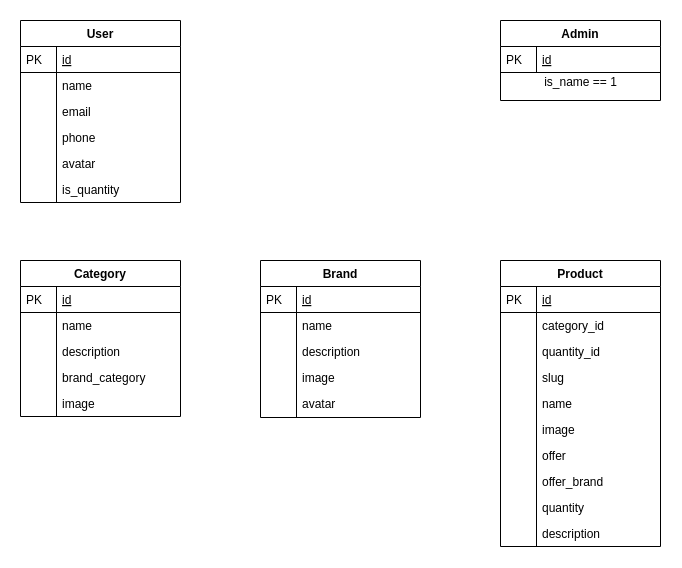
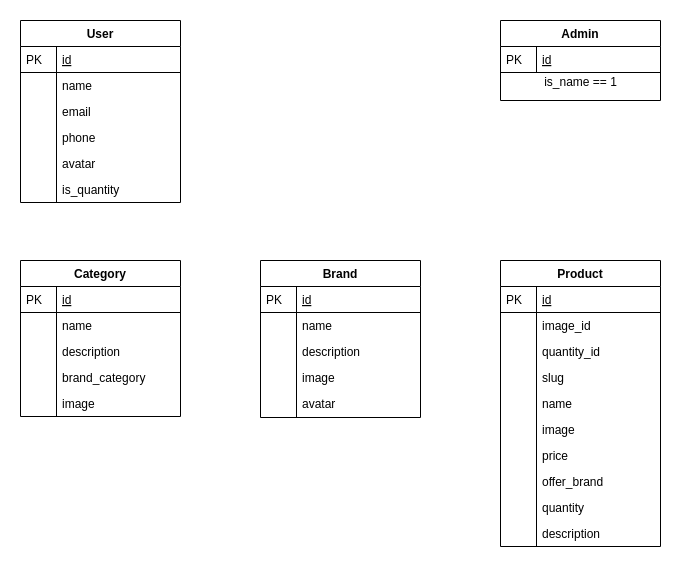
(577, 326) -> (566, 326)
(559, 456) -> (557, 456)
